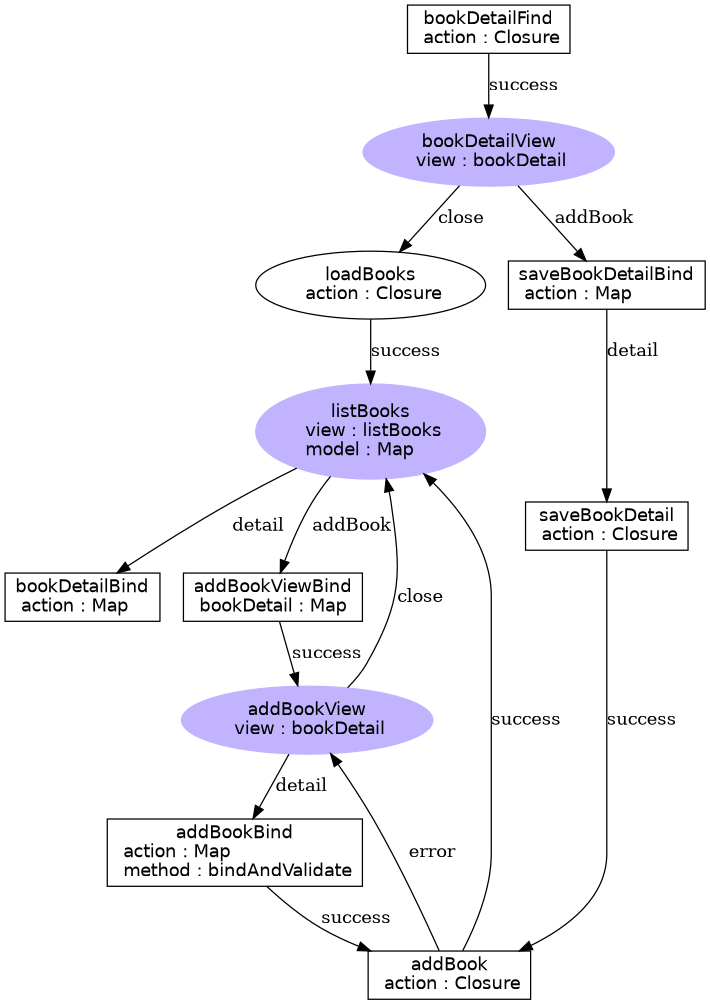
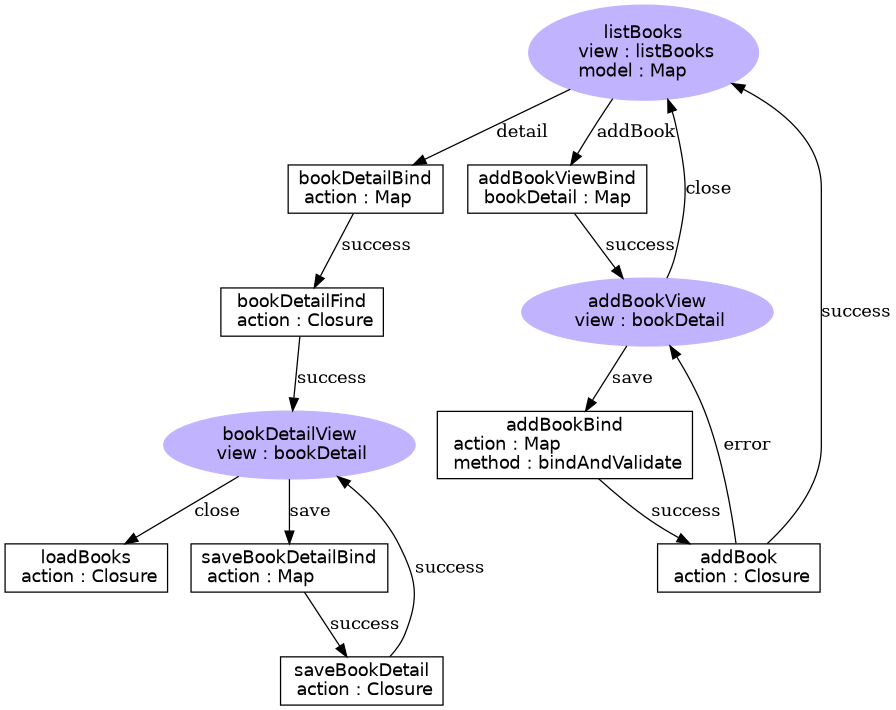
(594, 219) -> (310, 511)
none -> (337, 245)
(371, 285) -> (86, 568)
(371, 345) -> none
(633, 352) -> (365, 624)
(607, 765) -> (407, 563)
(301, 787) -> (633, 379)
